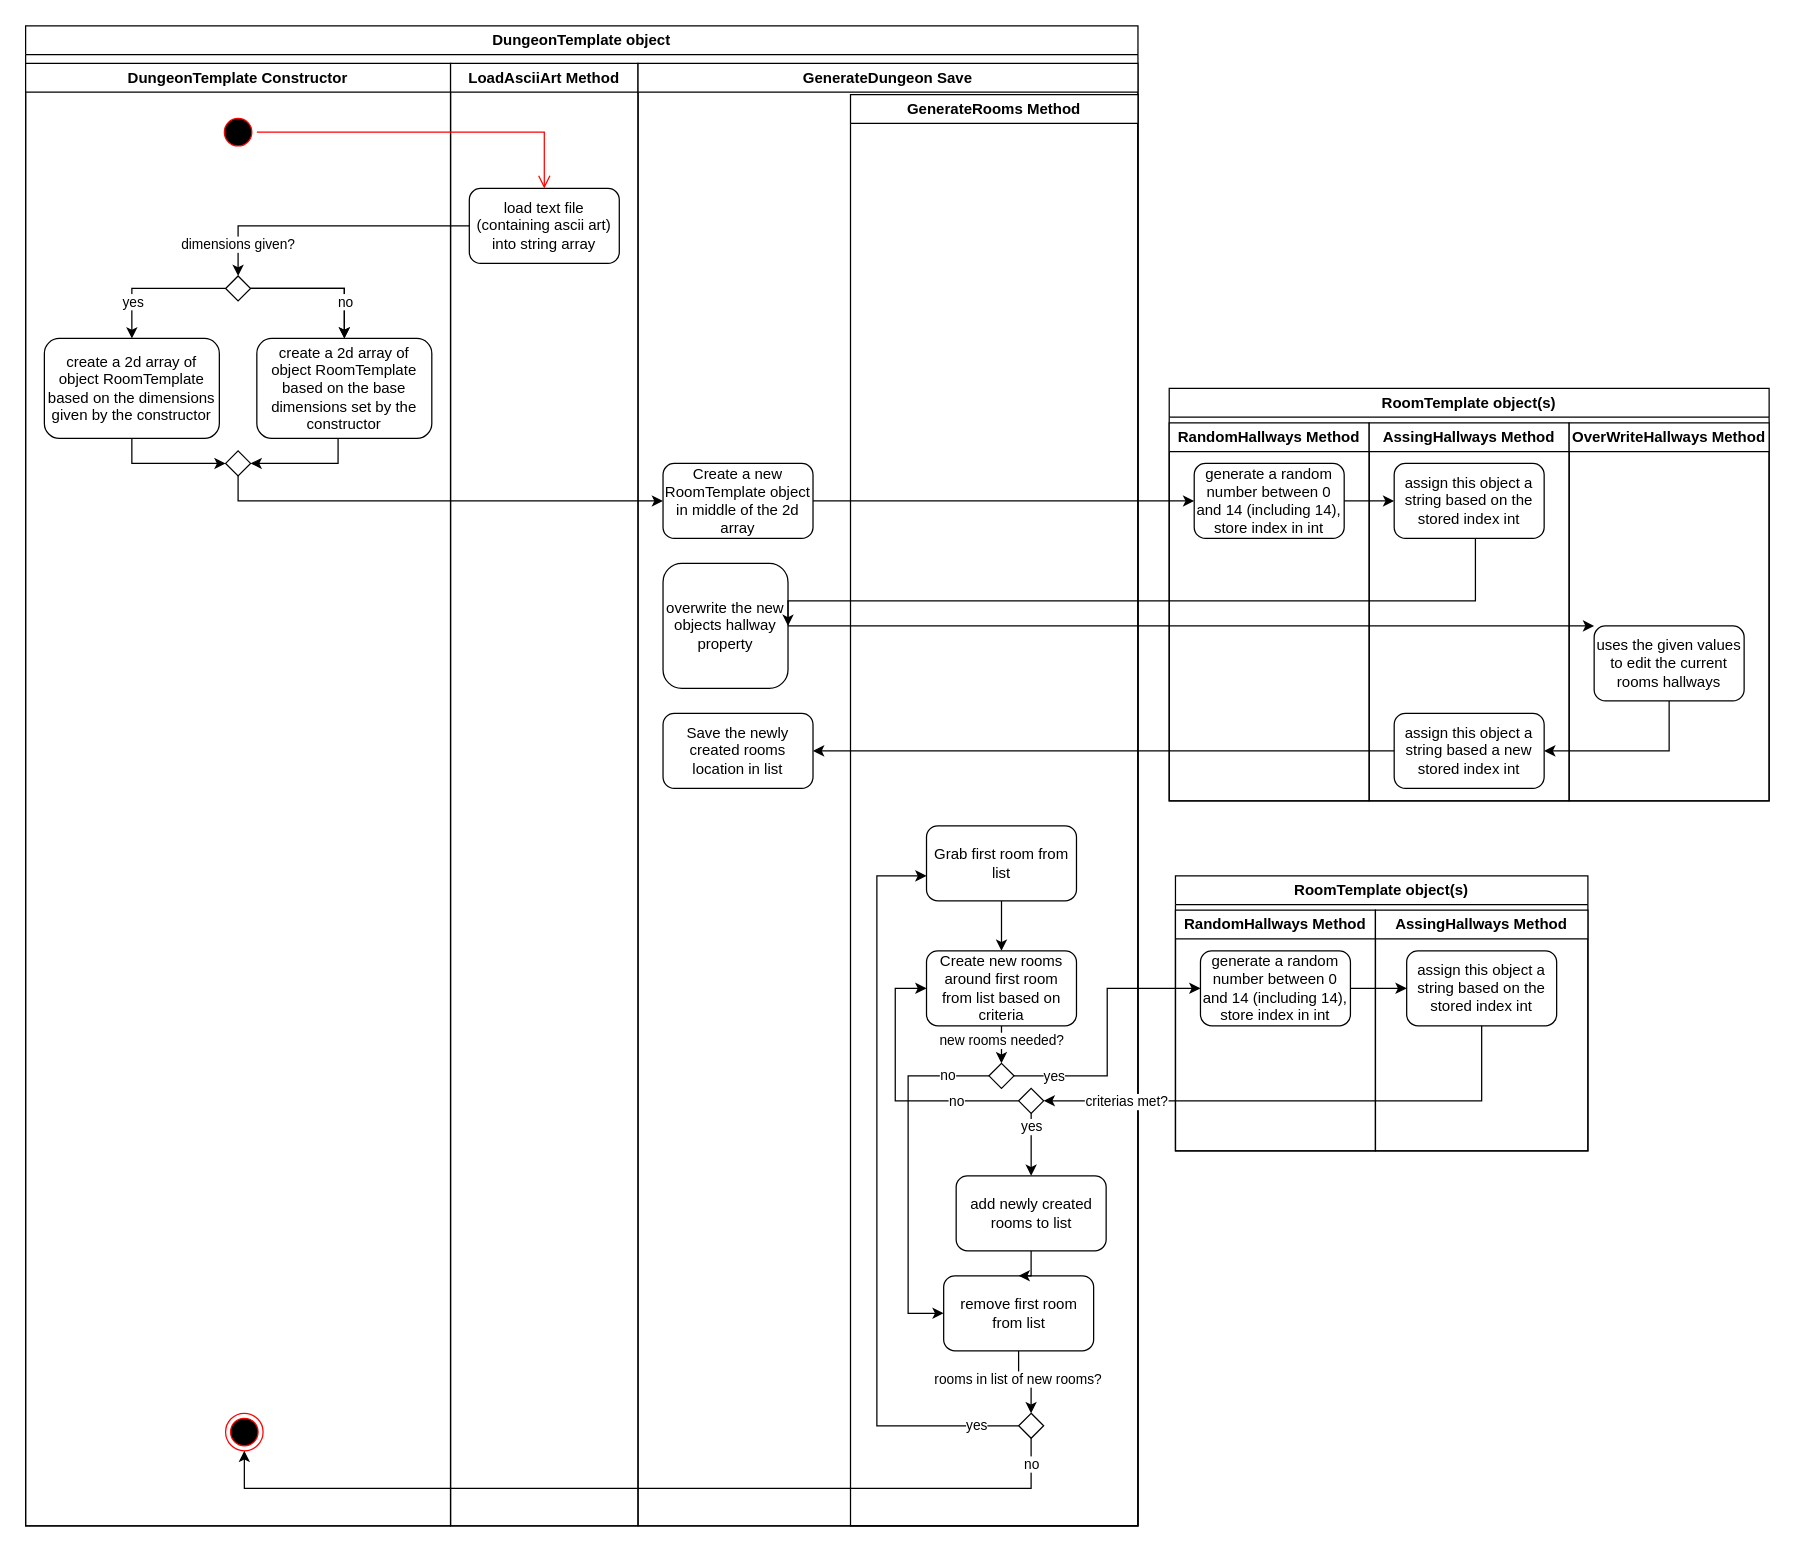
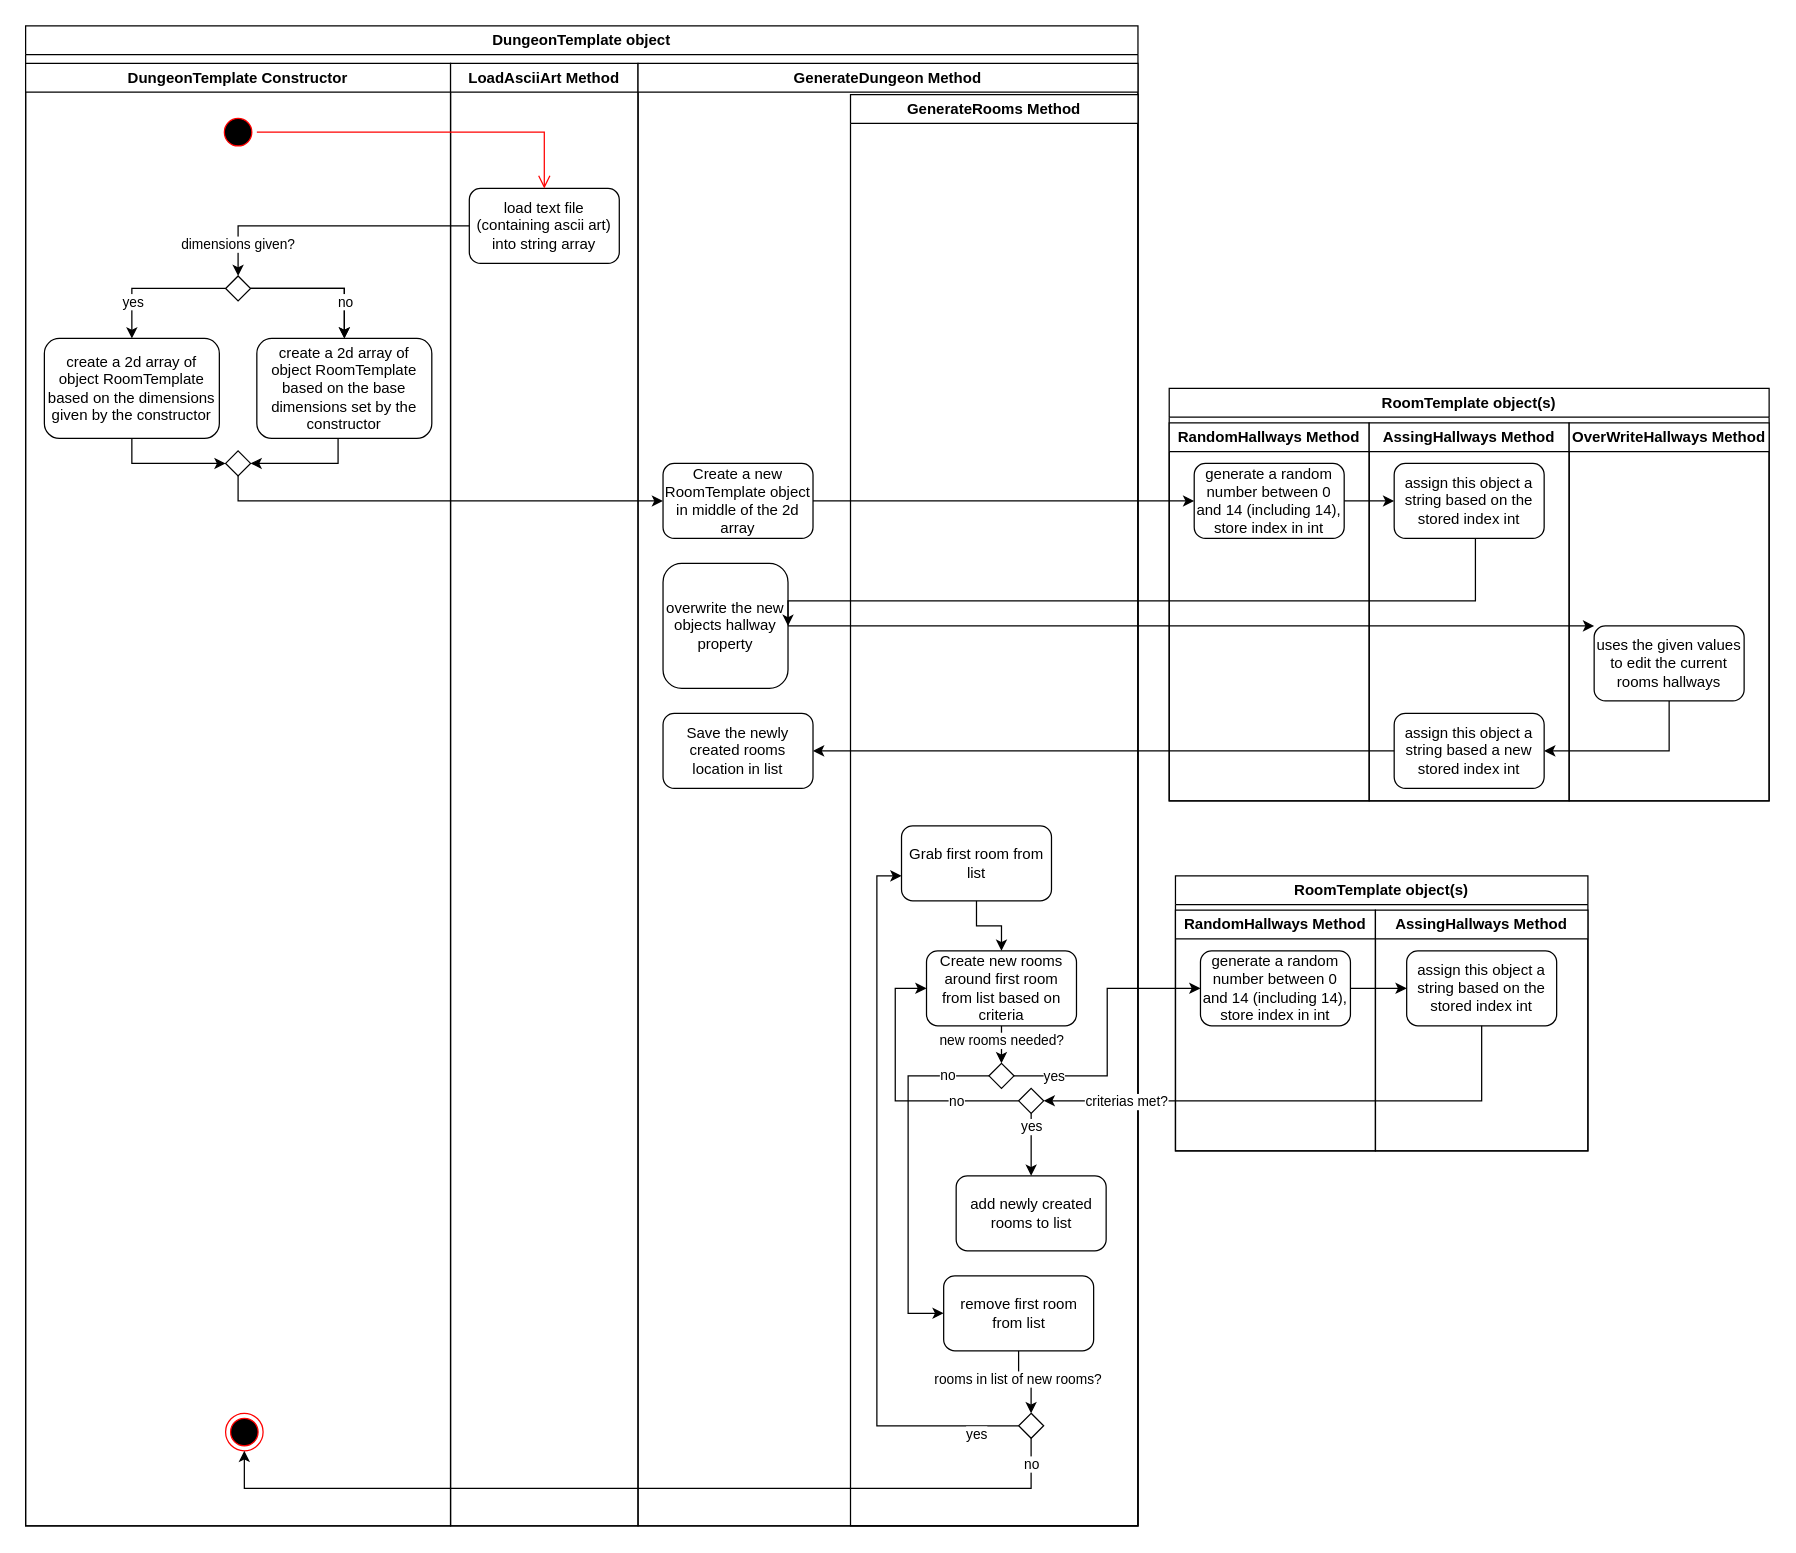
(888, 78) -> (888, 78)
(1002, 863) -> (977, 863)
(1031, 1265) -> none
